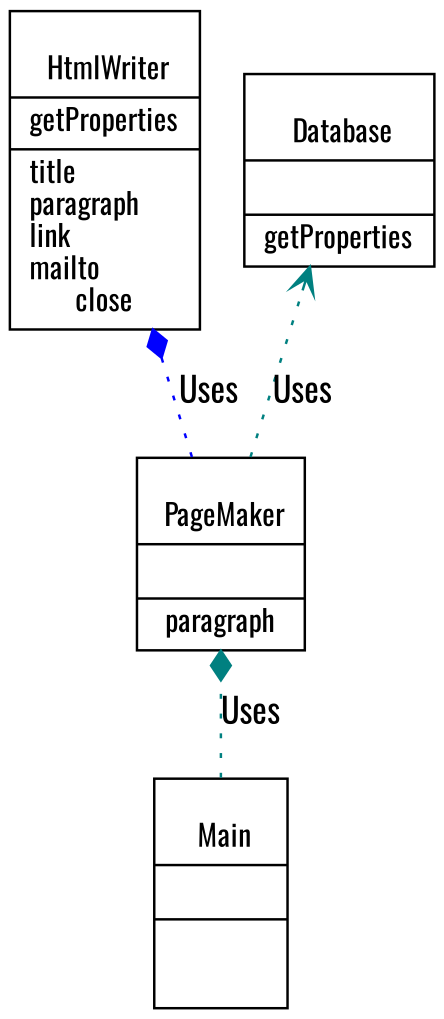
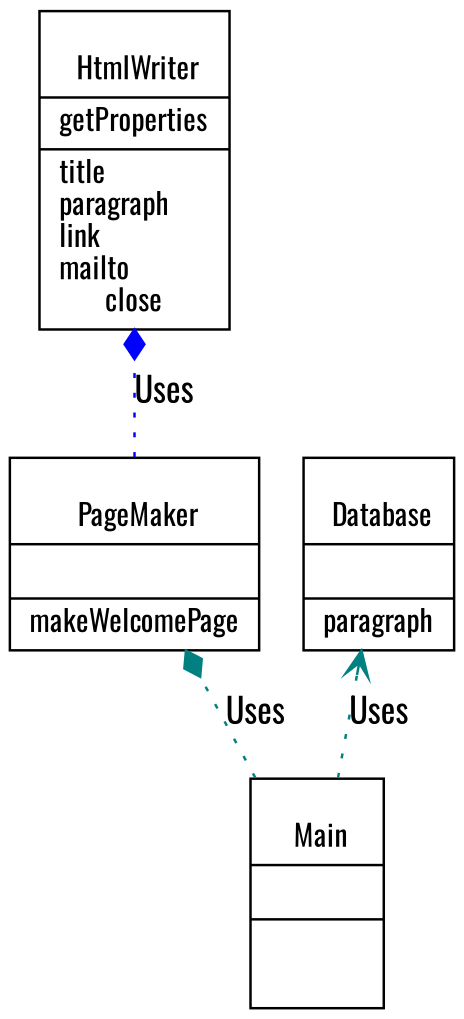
(339, 239) -> (379, 623)
(276, 374) -> (347, 727)
(221, 623) -> (135, 623)
